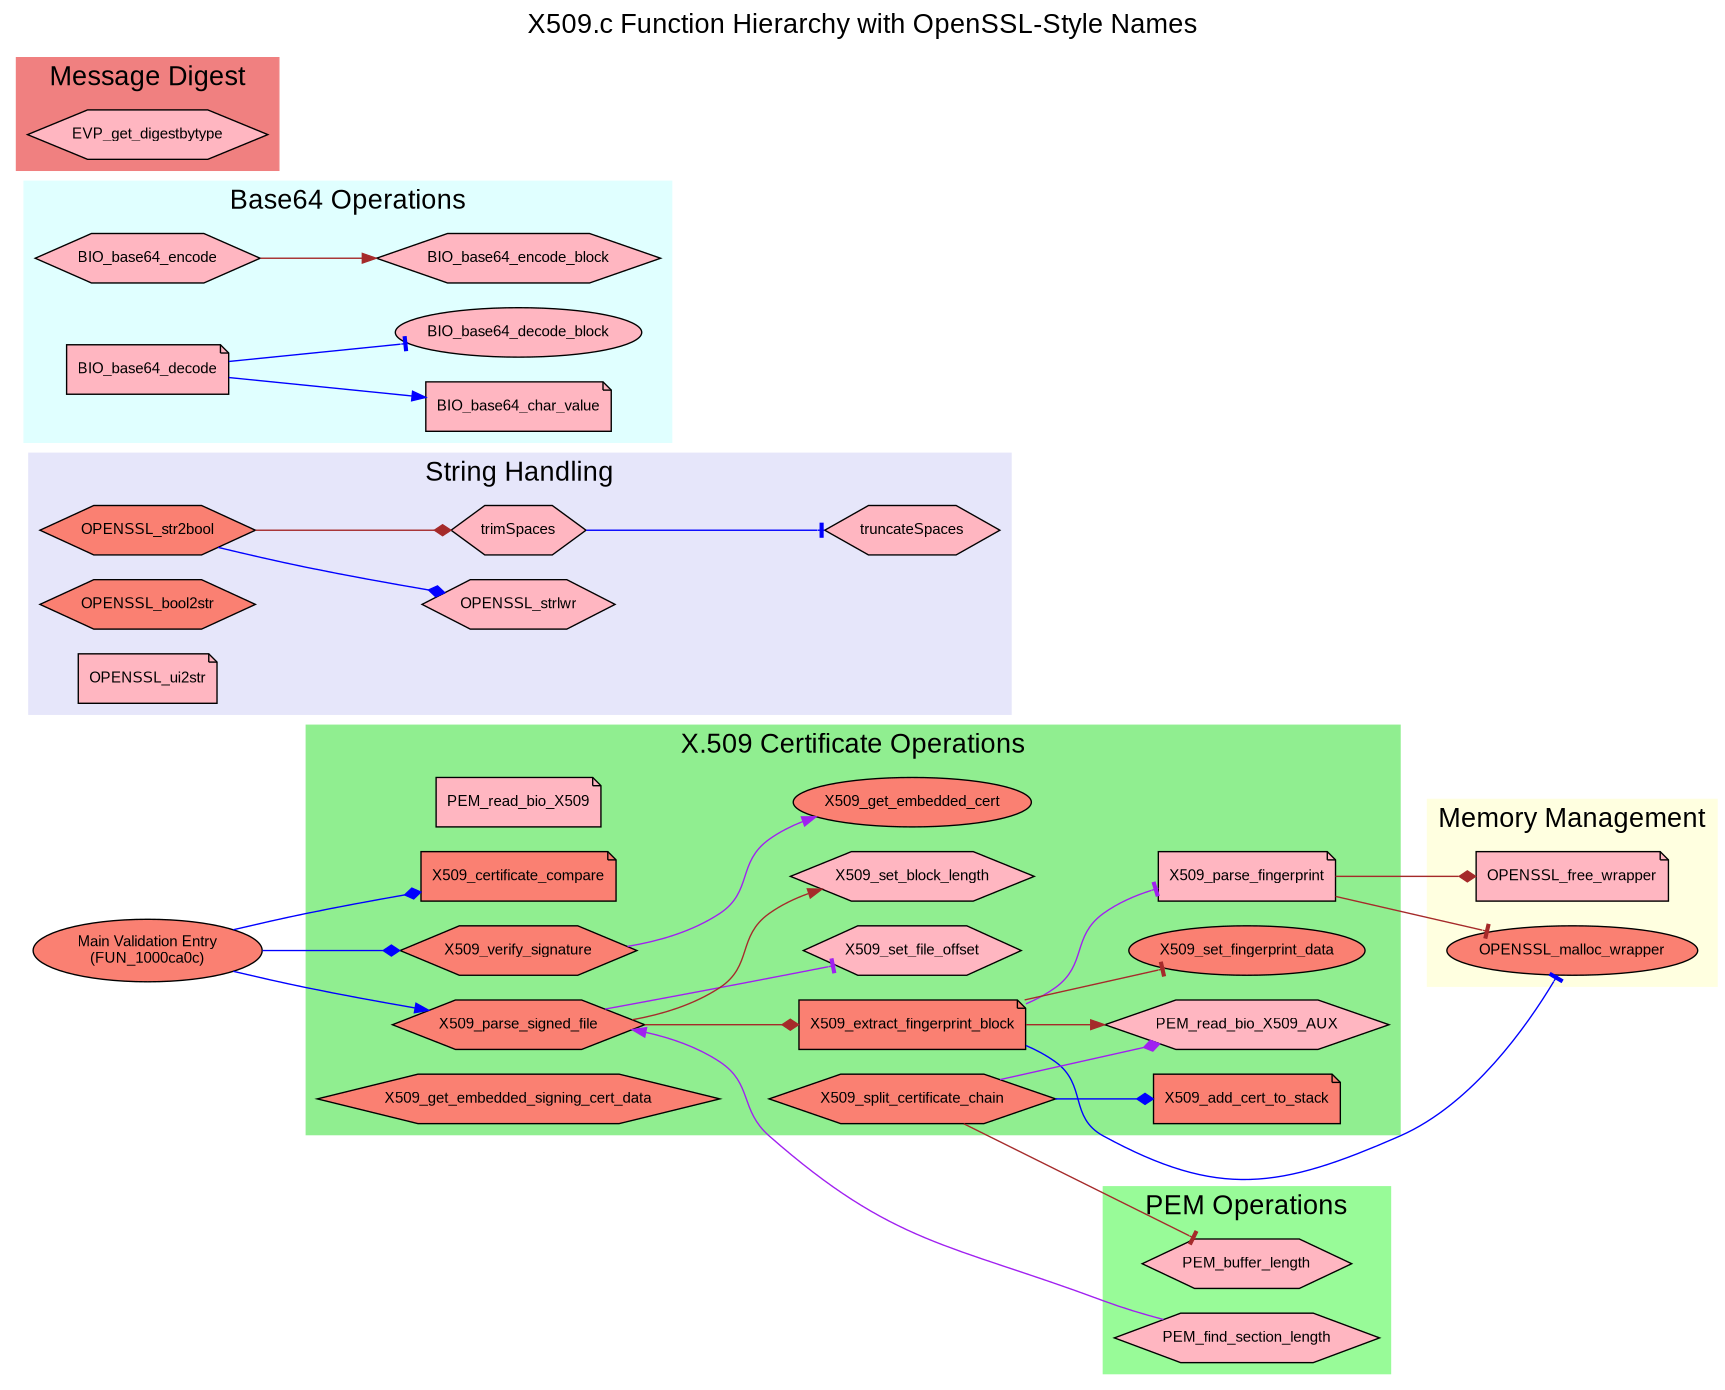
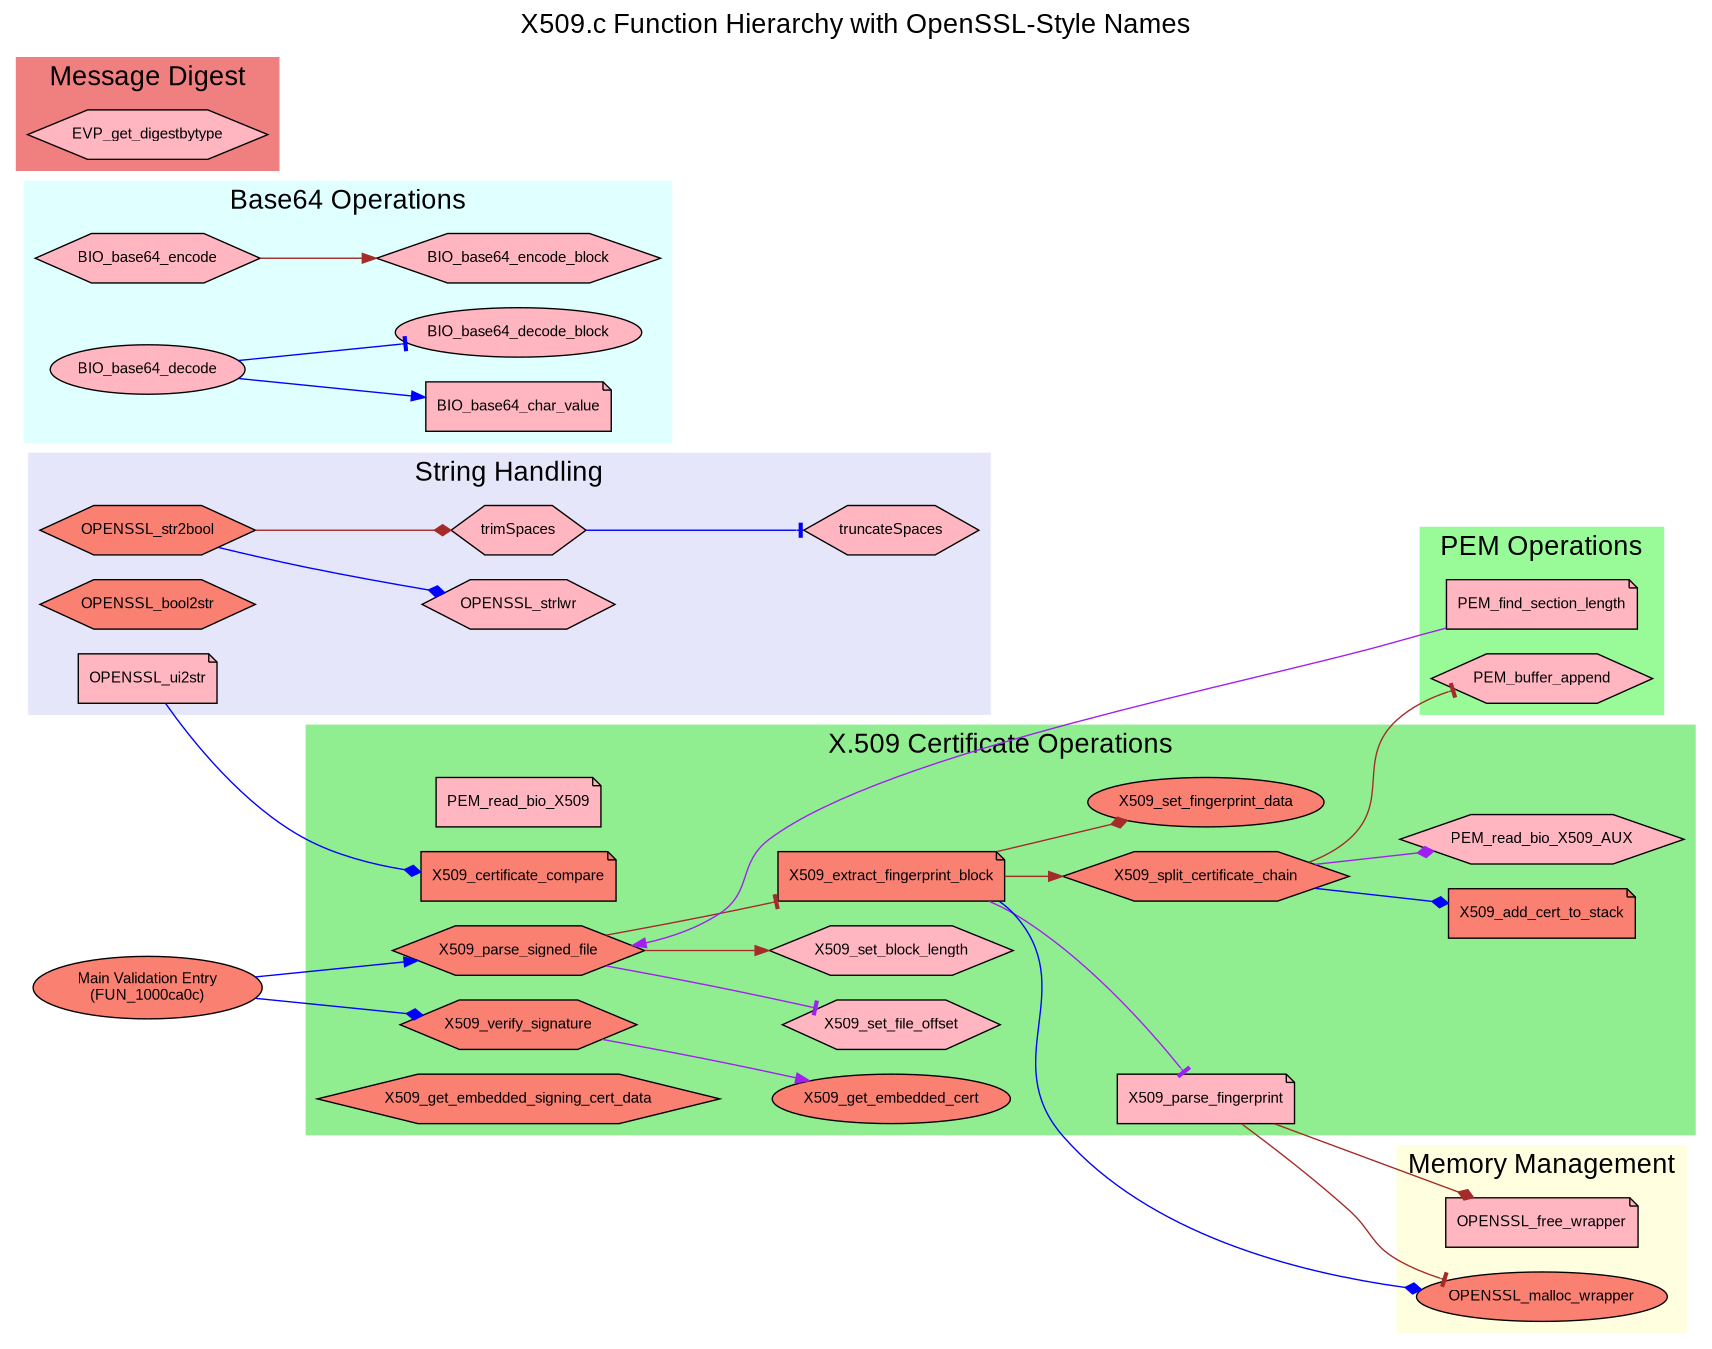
(148, 370) -> (148, 370)
(319, 911) -> (267, 813)
(1091, 985) -> (1054, 838)
(713, 1025) -> (689, 920)
(1058, 1025) -> (1027, 876)
(1299, 1172) -> (1109, 1179)
(1247, 1264) -> (1542, 679)
(1247, 1338) -> (1542, 604)
